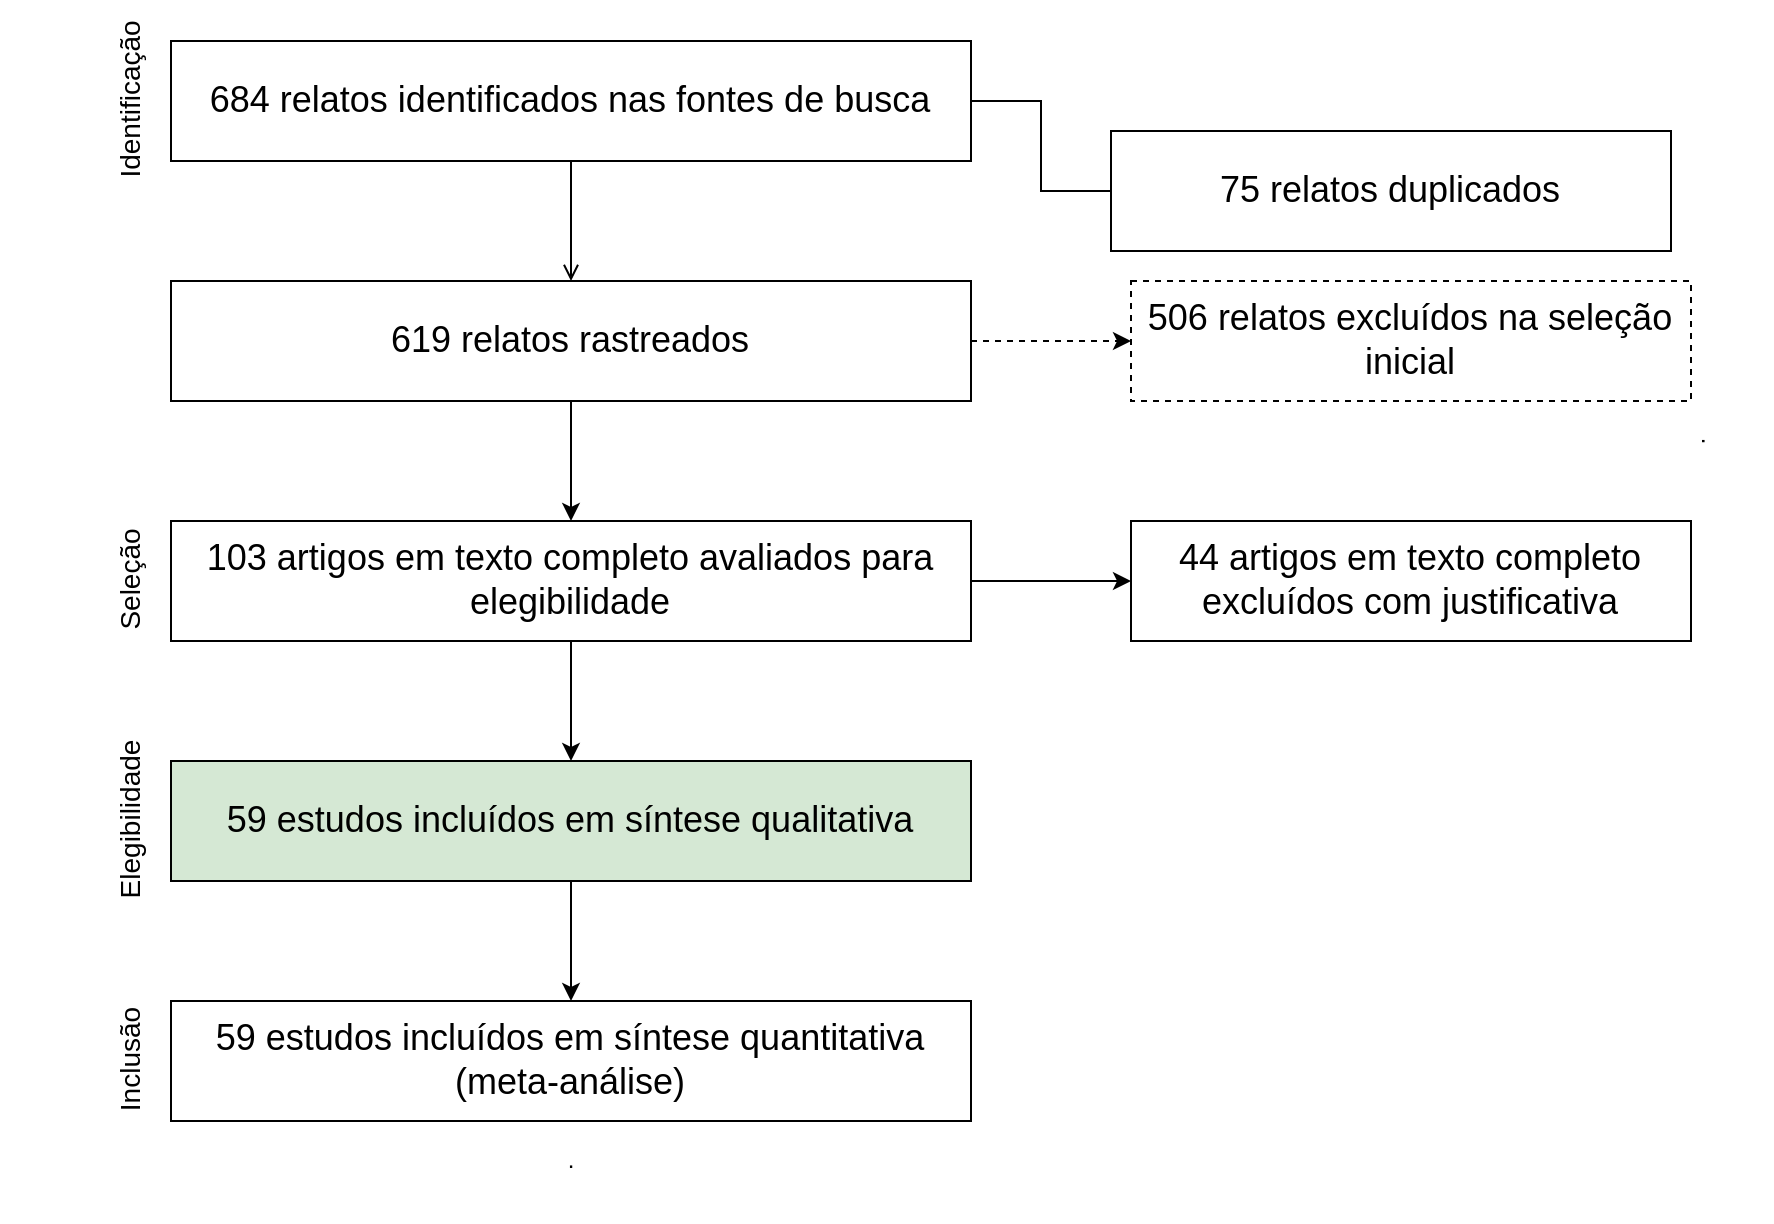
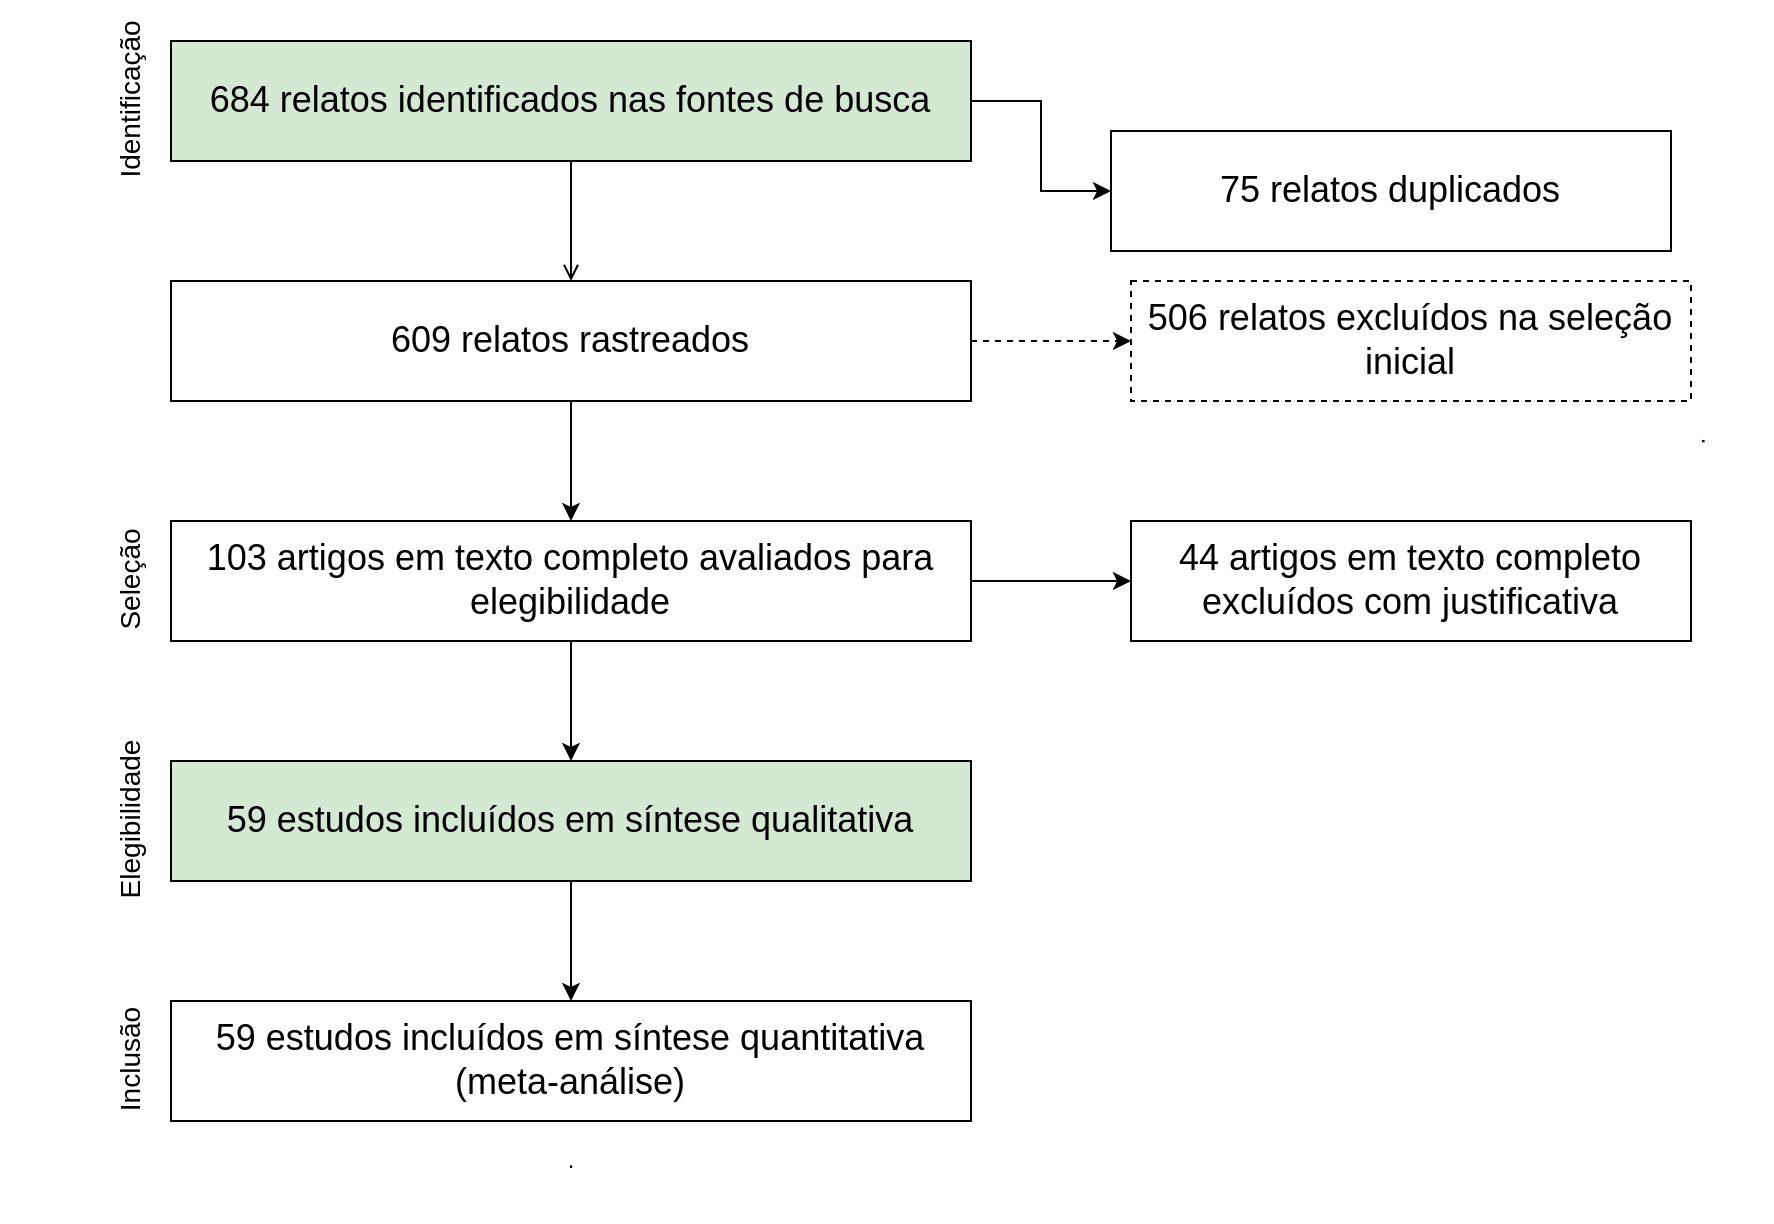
(571, 101) -> (571, 101)
(1101, 191) -> (1096, 191)
(571, 341) -> (571, 341)
